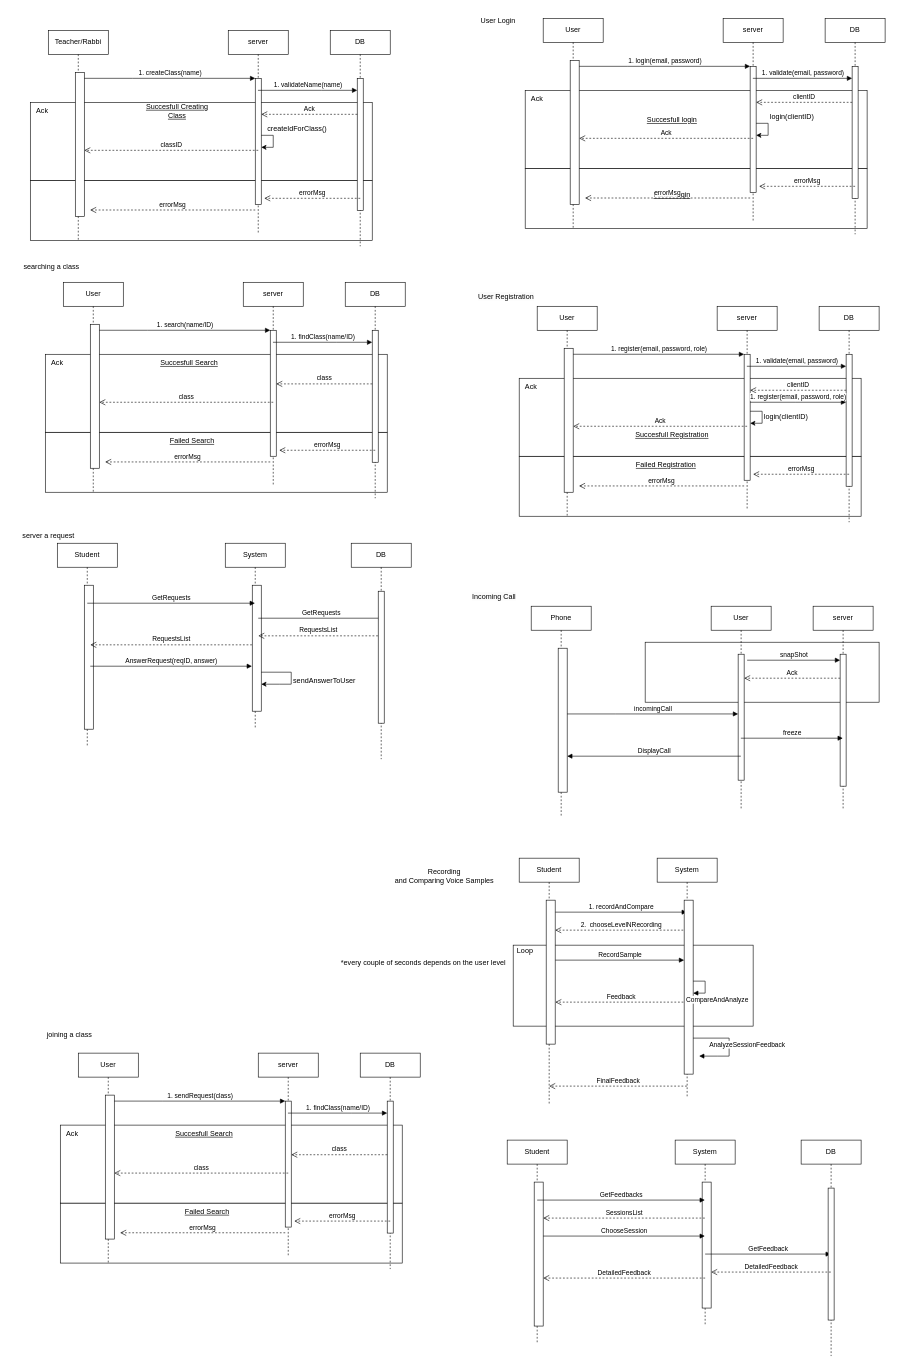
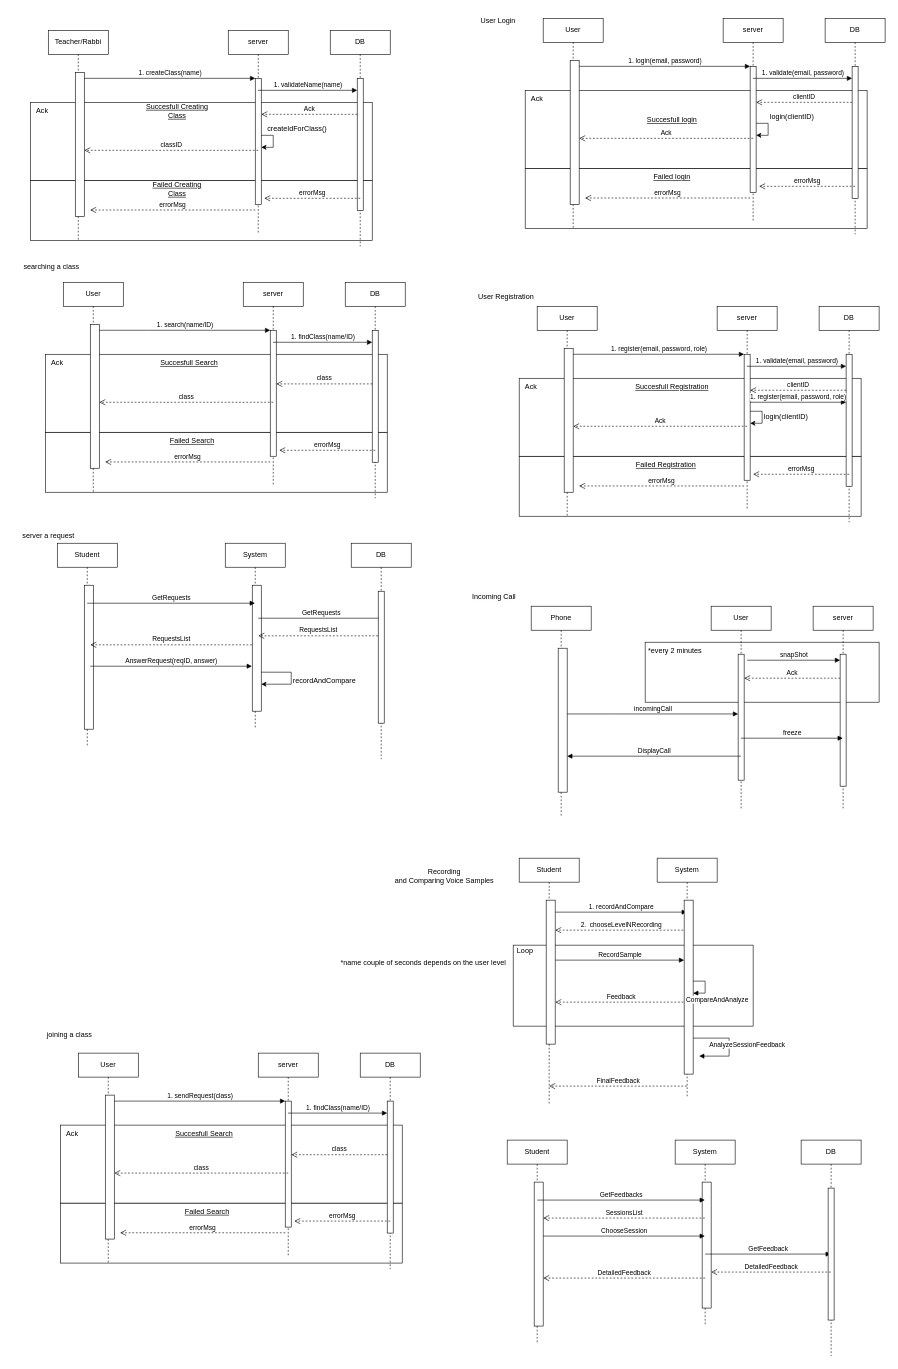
none -> (177, 189)
(672, 195) -> (672, 177)
(672, 435) -> (672, 387)
none -> (675, 651)
(325, 681) -> (325, 681)
(424, 963) -> (424, 963)
